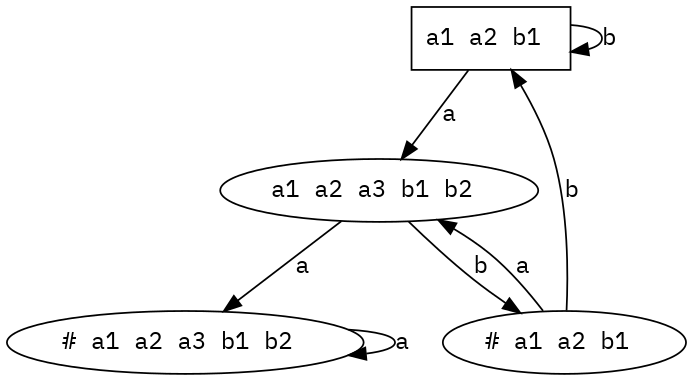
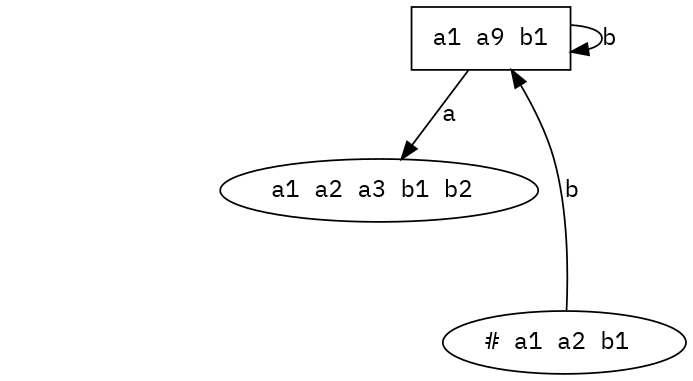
(491, 38) -> (491, 38)
(456, 265) -> none
(503, 265) -> none
(185, 342) -> none
